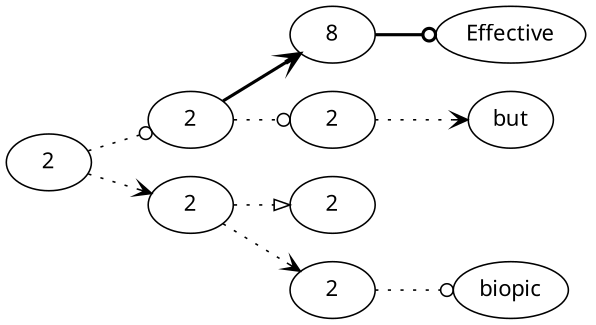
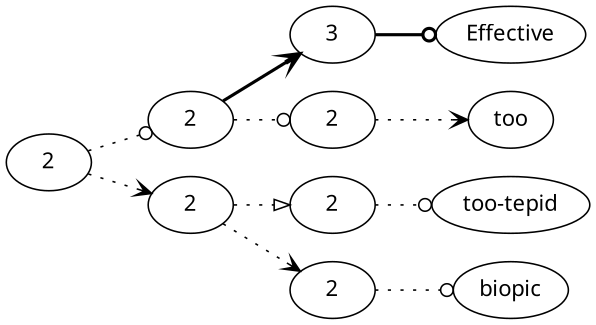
(333, 35) -> (333, 35)
(511, 120) -> (511, 120)
none -> (511, 205)
